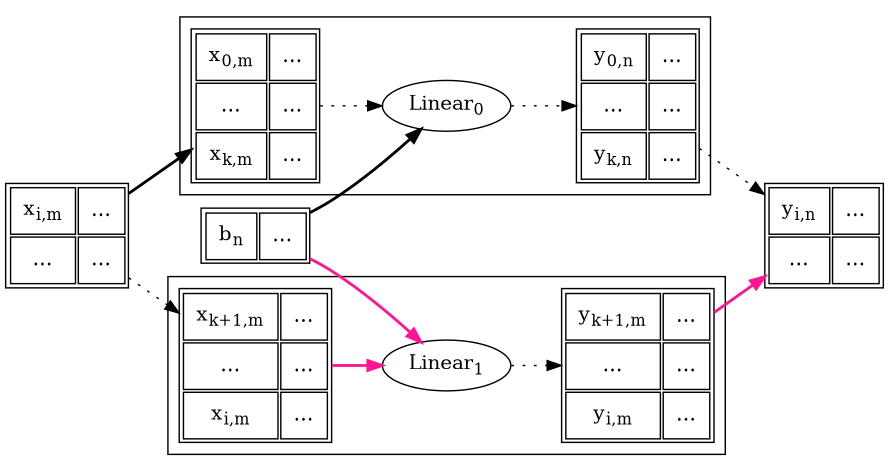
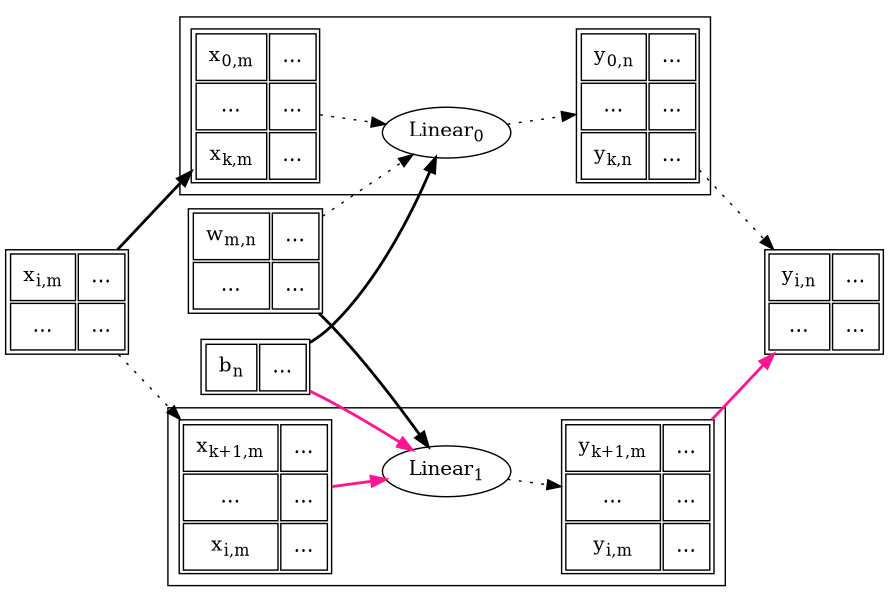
none -> (255, 261)
